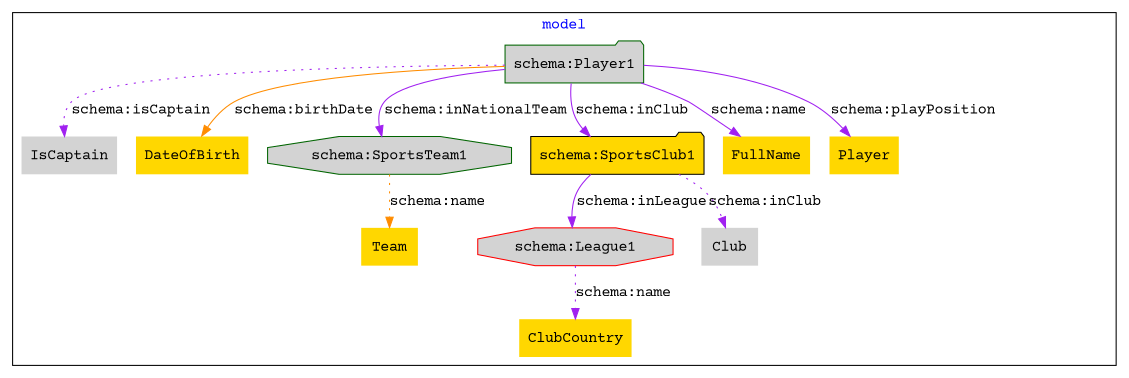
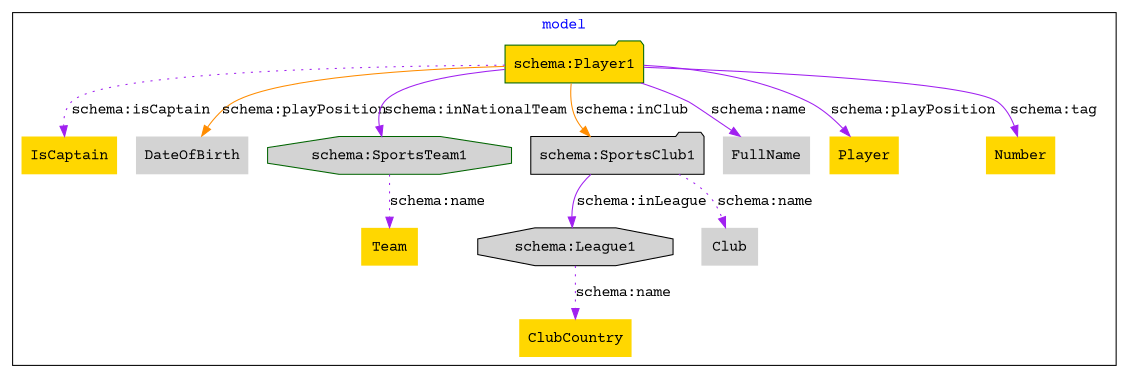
(574, 64) -> (574, 64)
(572, 107) -> (572, 107)
(304, 110) -> (304, 110)
(69, 155) -> (69, 155)
(192, 155) -> (192, 155)
(617, 155) -> (617, 155)
(766, 155) -> (766, 155)
none -> (1021, 155)
(390, 196) -> (390, 196)
(765, 201) -> (765, 201)
(575, 247) -> (575, 247)
